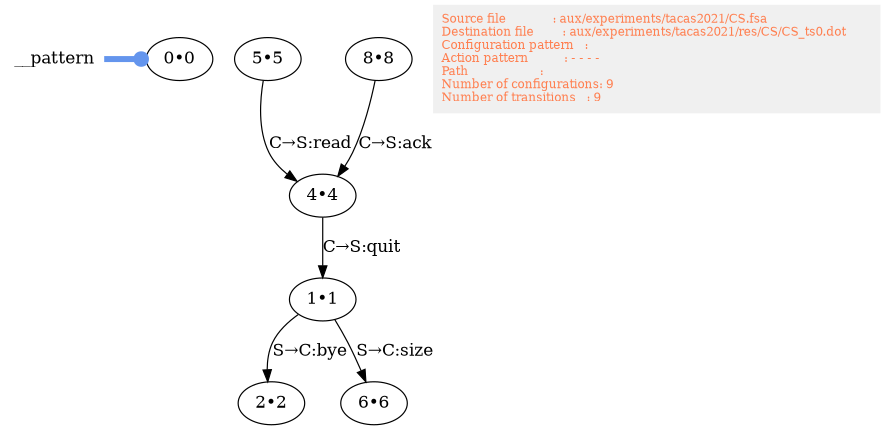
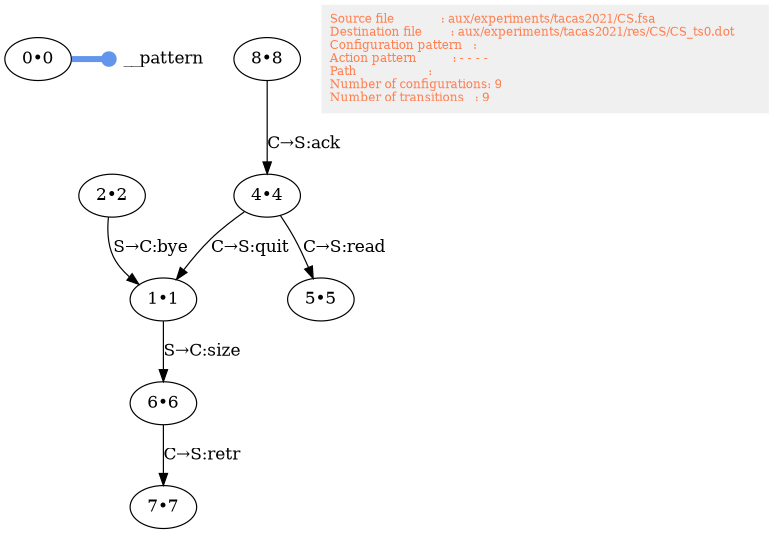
(120, 59) -> (88, 59)
(262, 131) -> (296, 241)
(275, 338) -> (111, 250)
none -> (163, 507)
